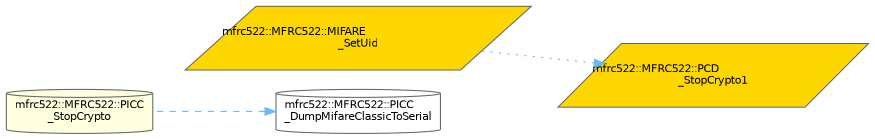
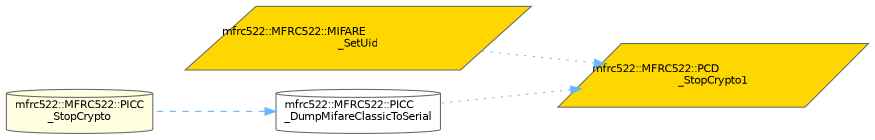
none -> (506, 96)
